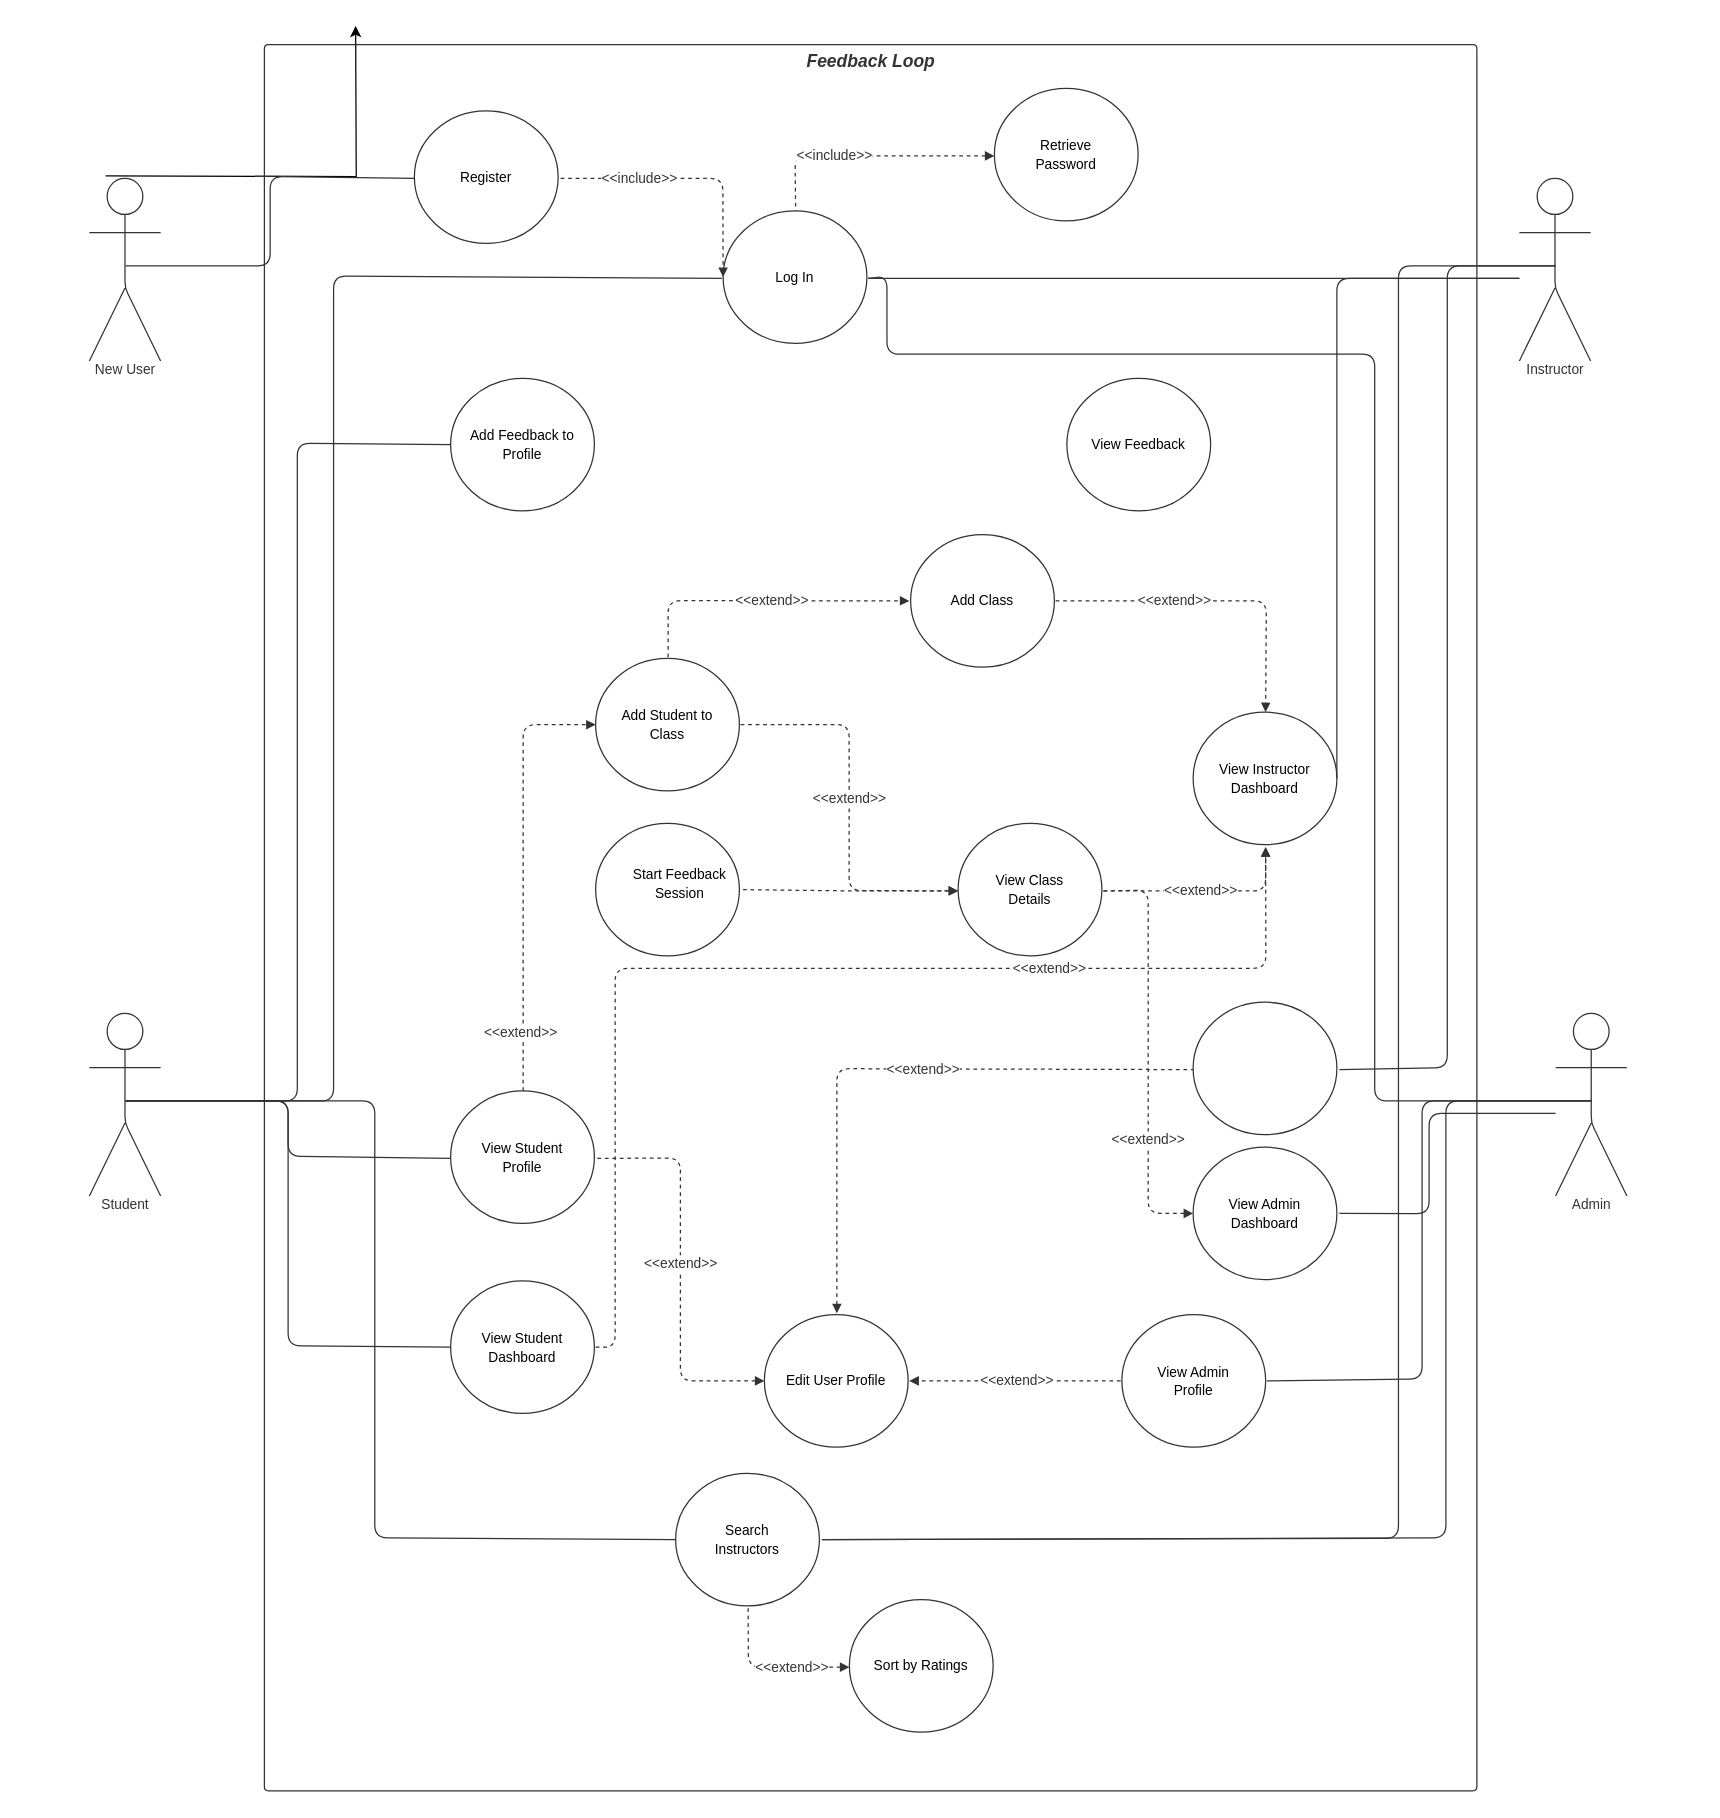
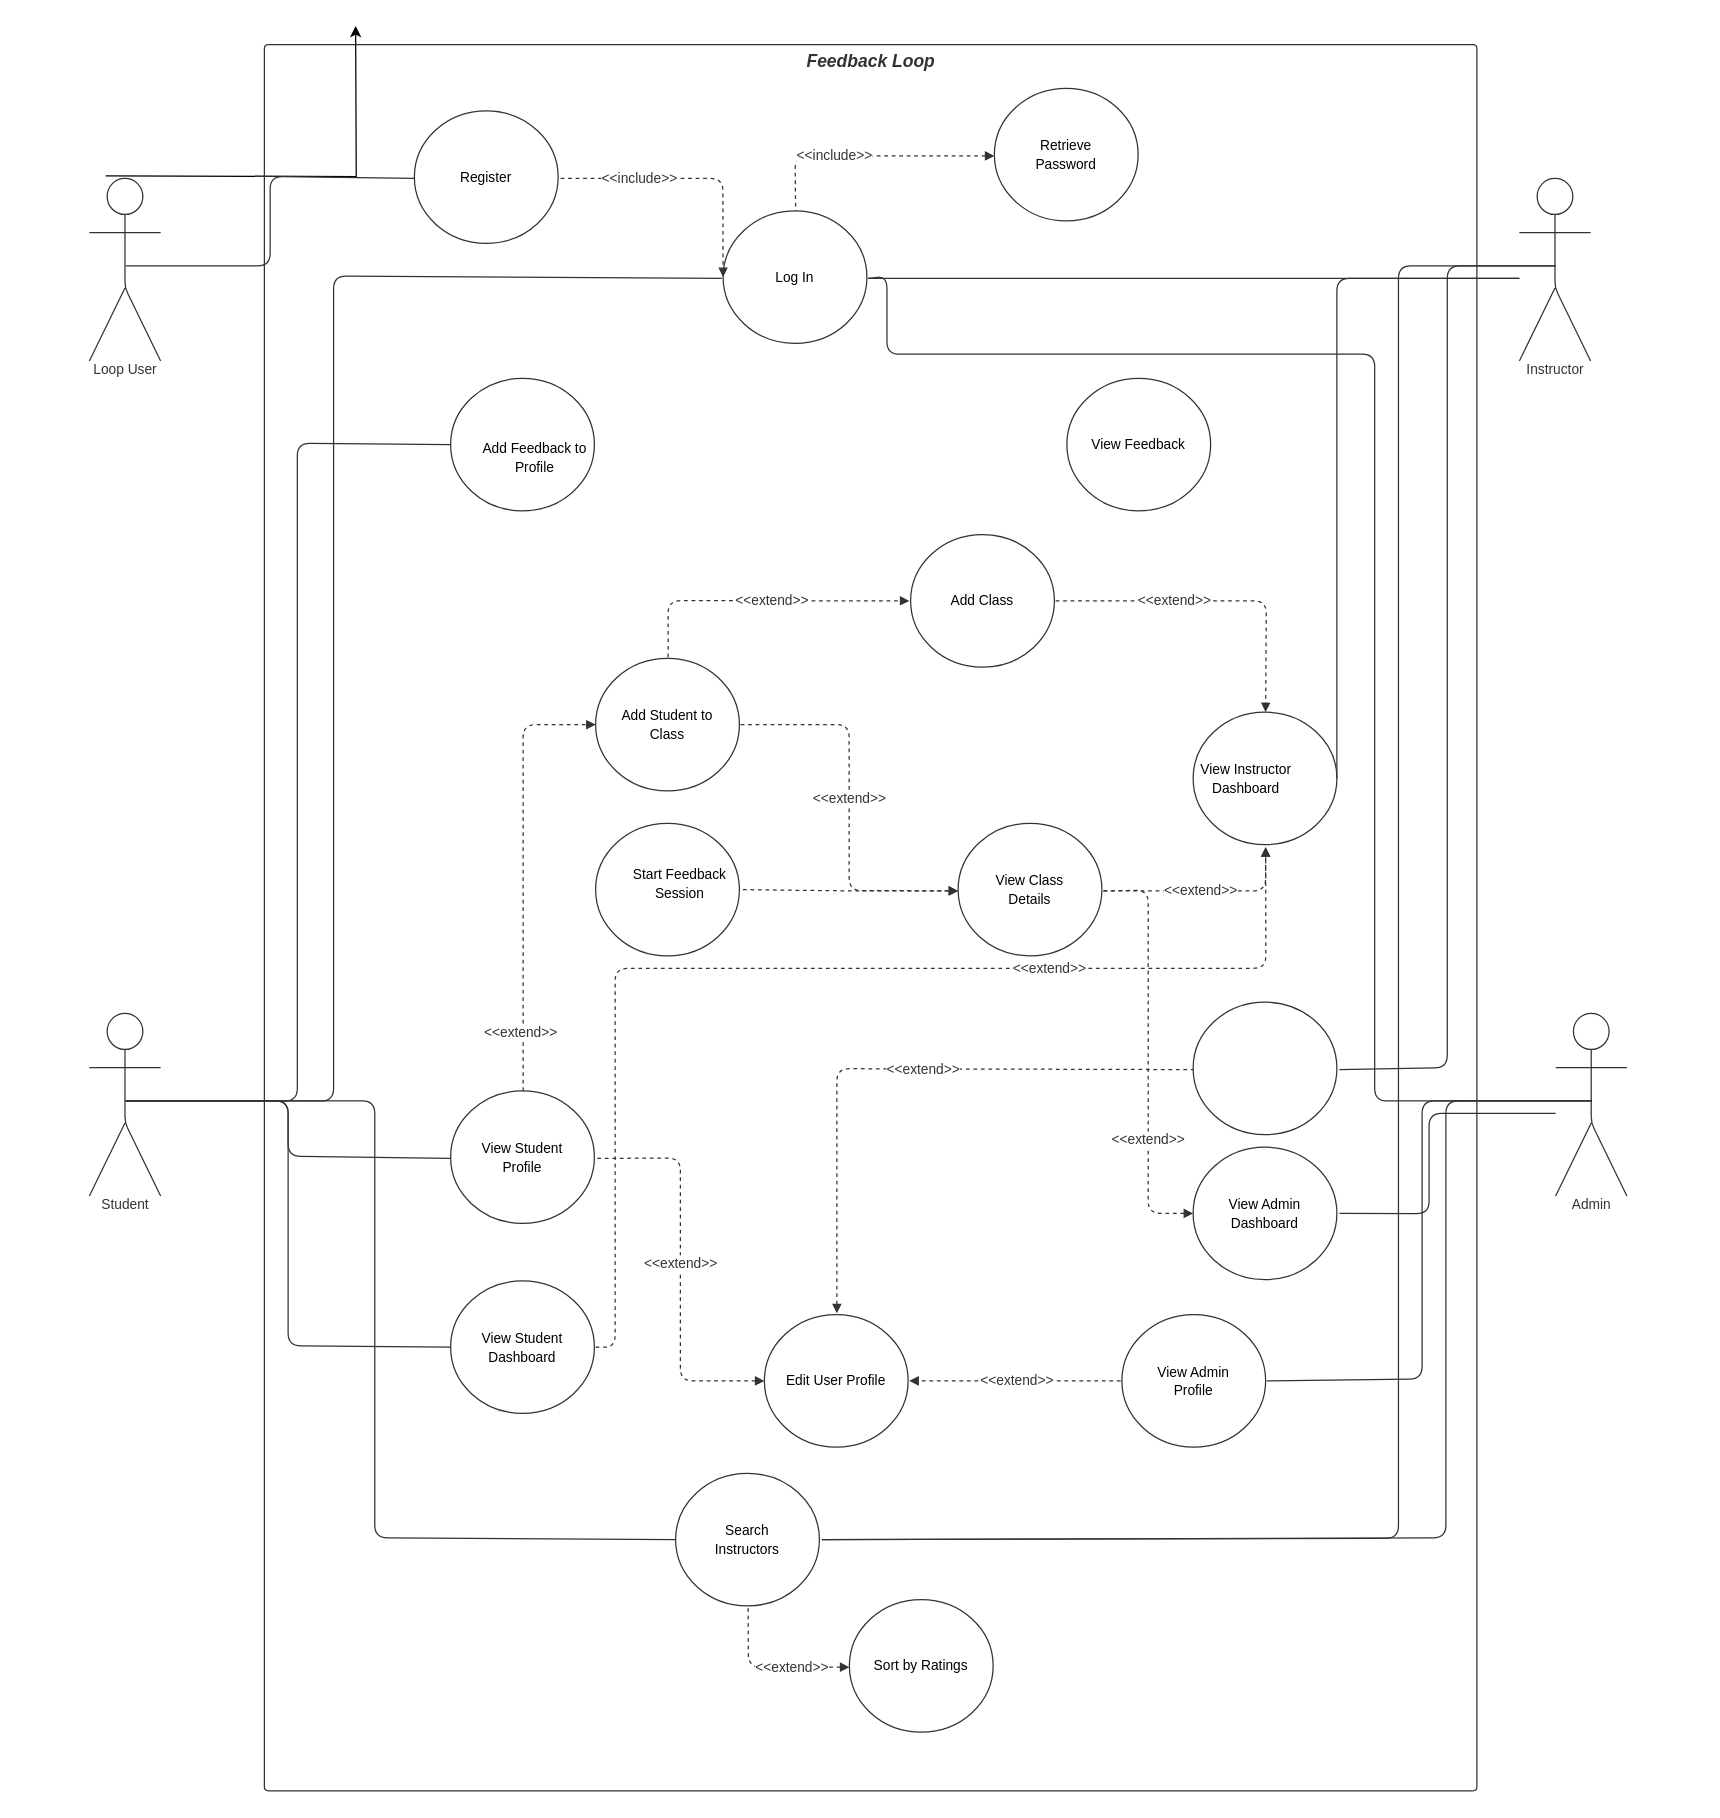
(126, 369) -> (126, 369)
(523, 444) -> (536, 457)
(1266, 778) -> (1247, 778)
